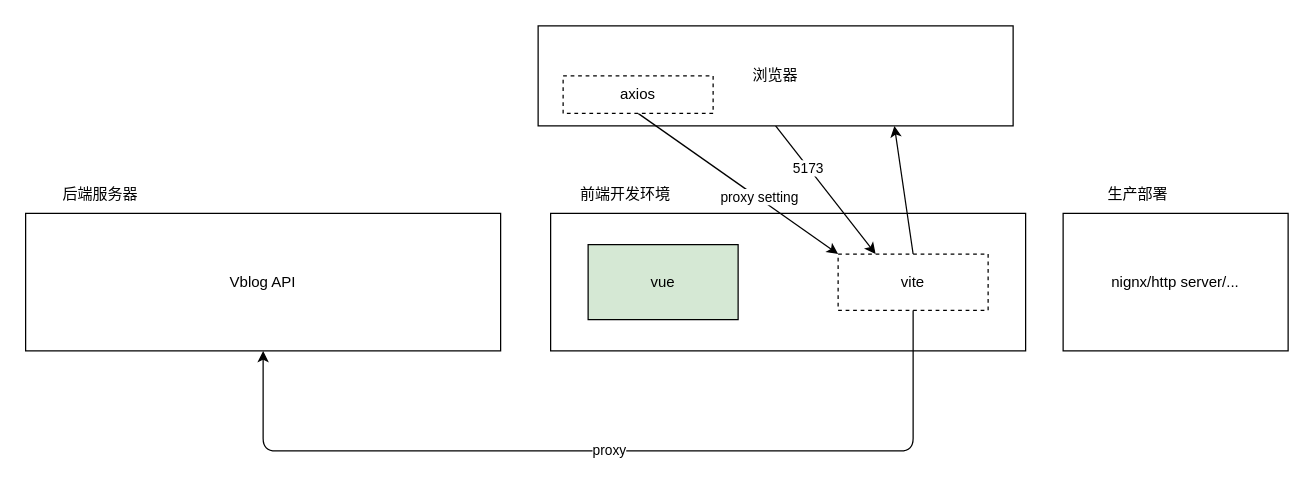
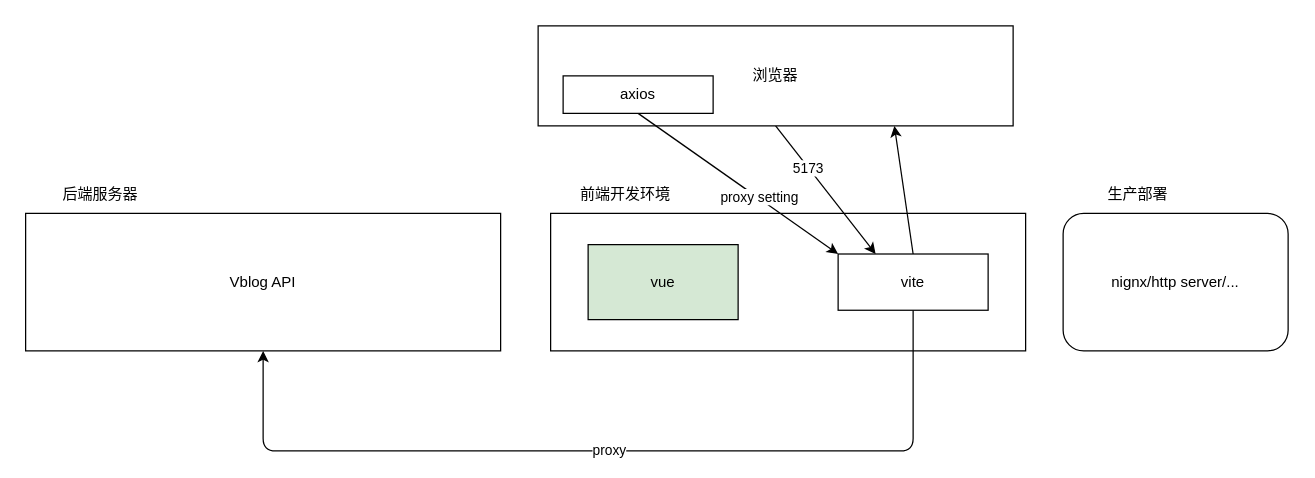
(638, 94) -> (638, 94)
(913, 282) -> (913, 282)
(1176, 282) -> (1176, 282)
